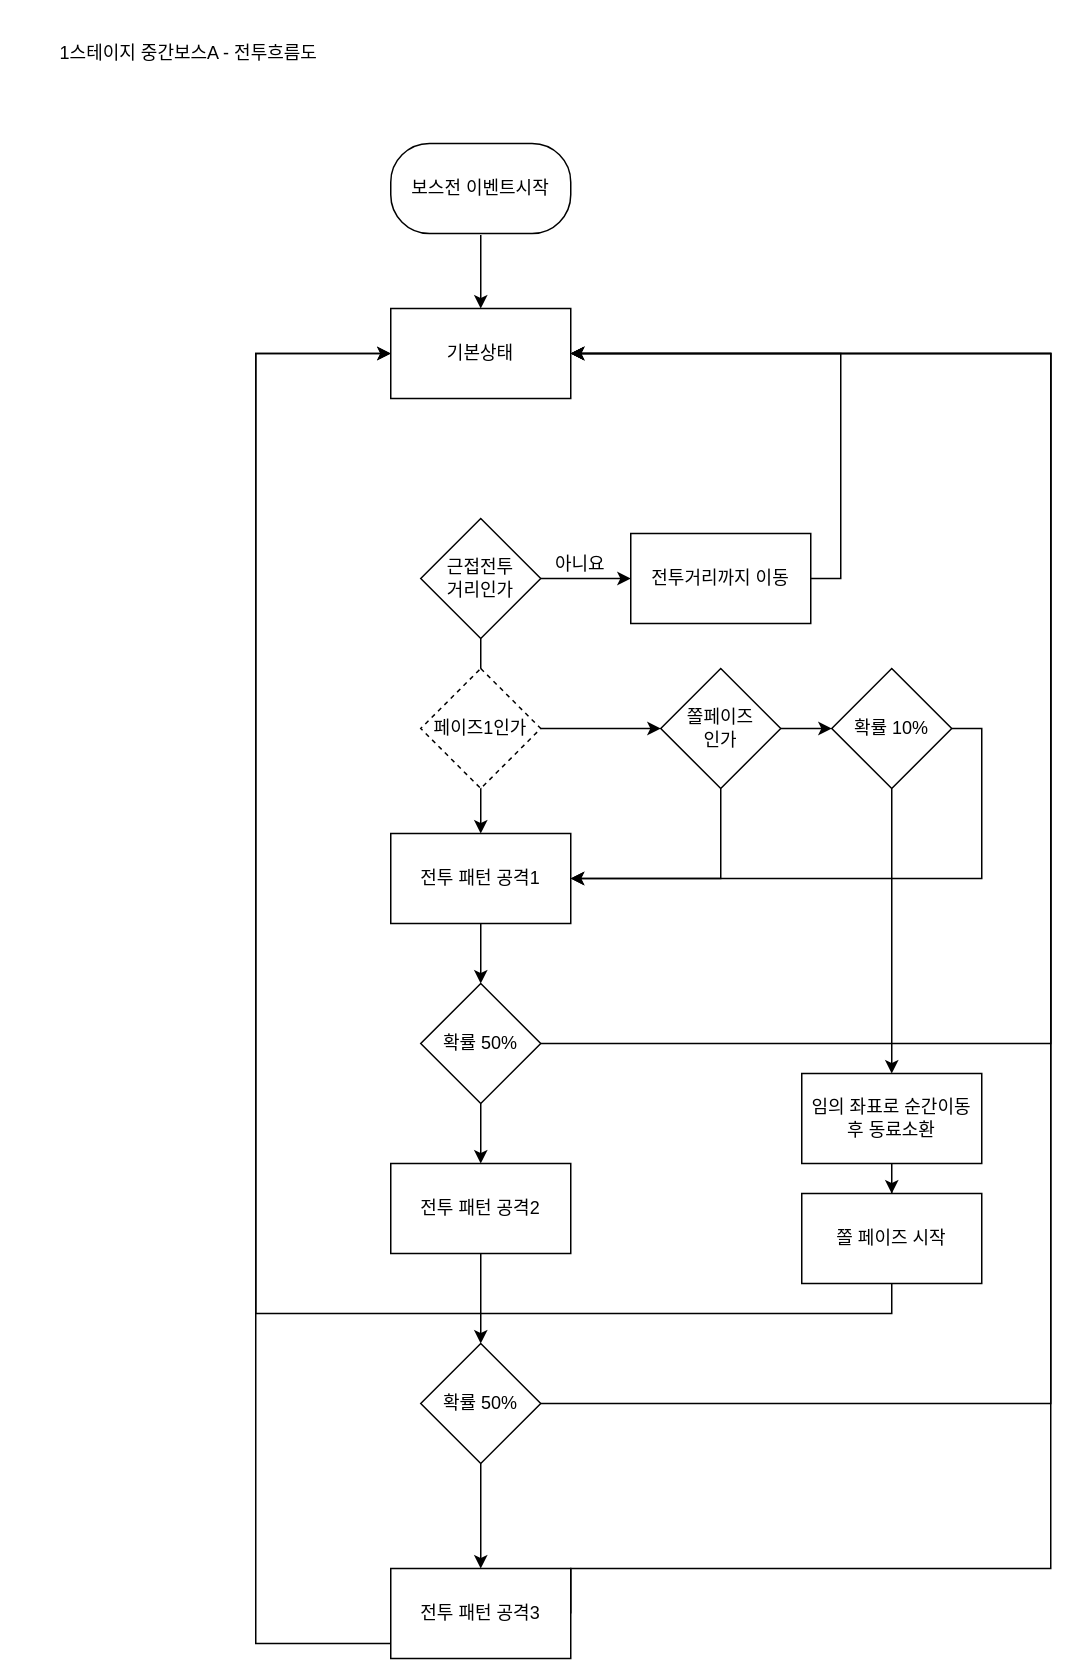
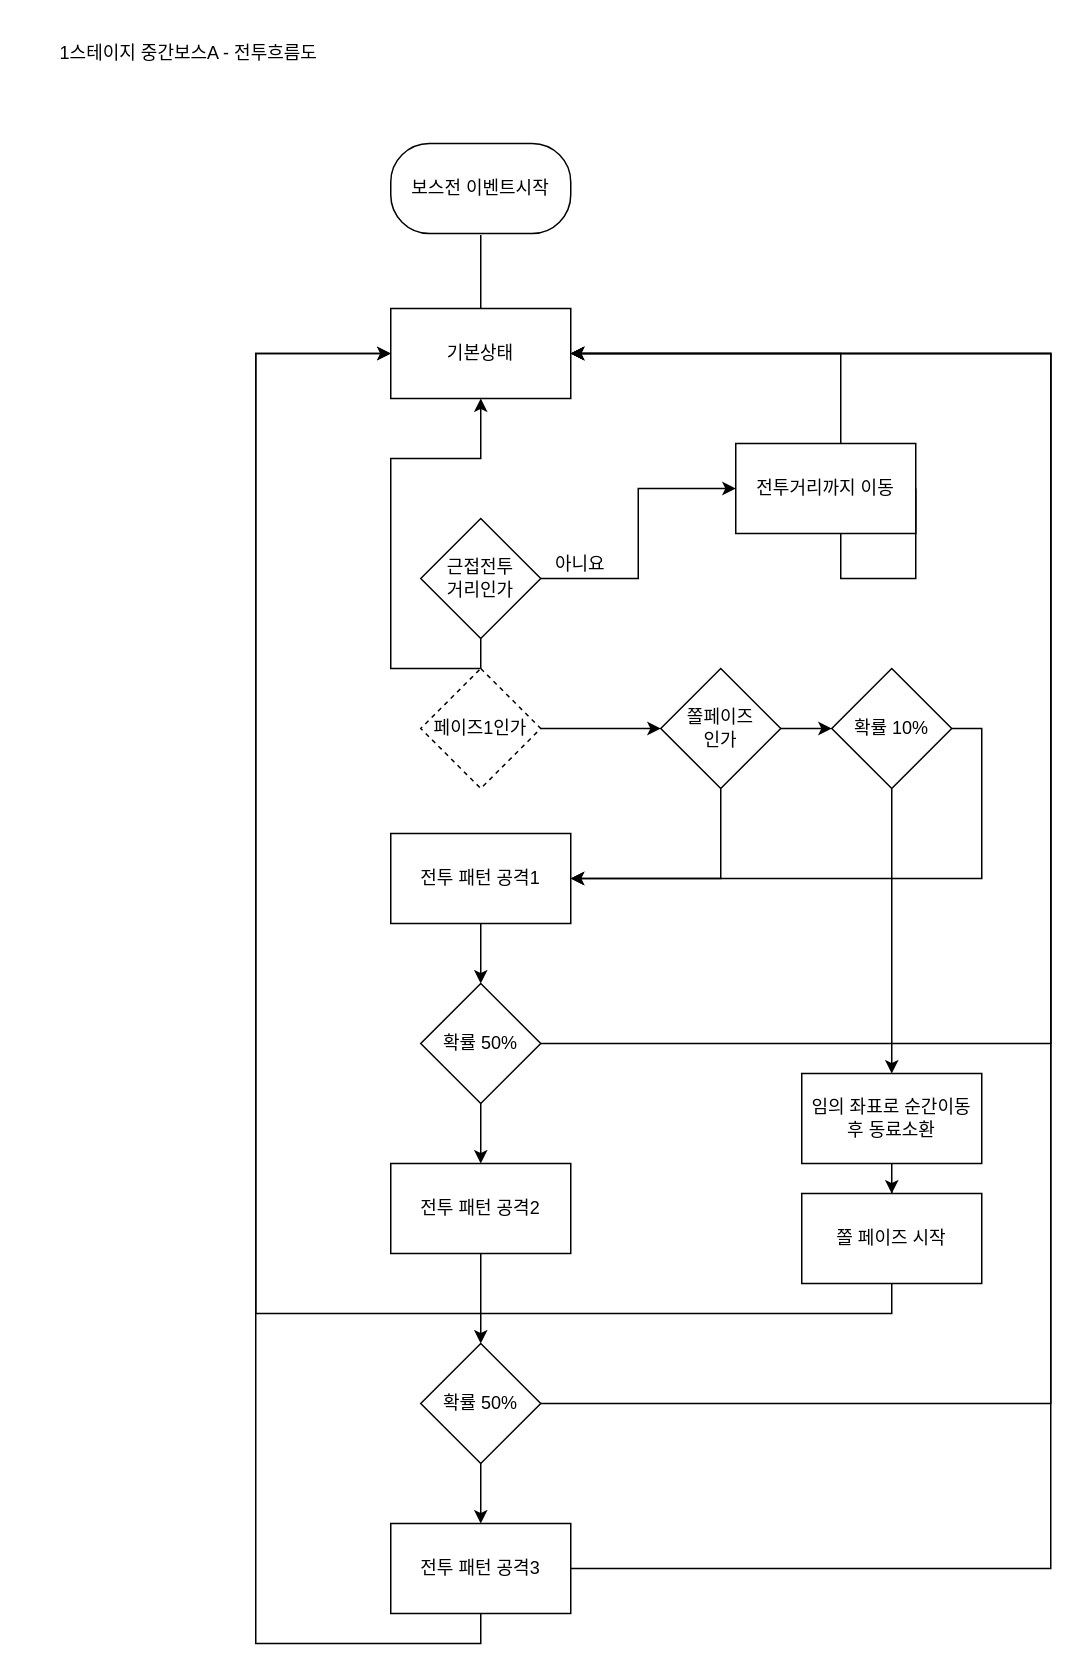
(481, 297) -> (481, 301)
(721, 578) -> (826, 488)
(481, 805) -> (391, 539)
(481, 1613) -> (481, 1568)
